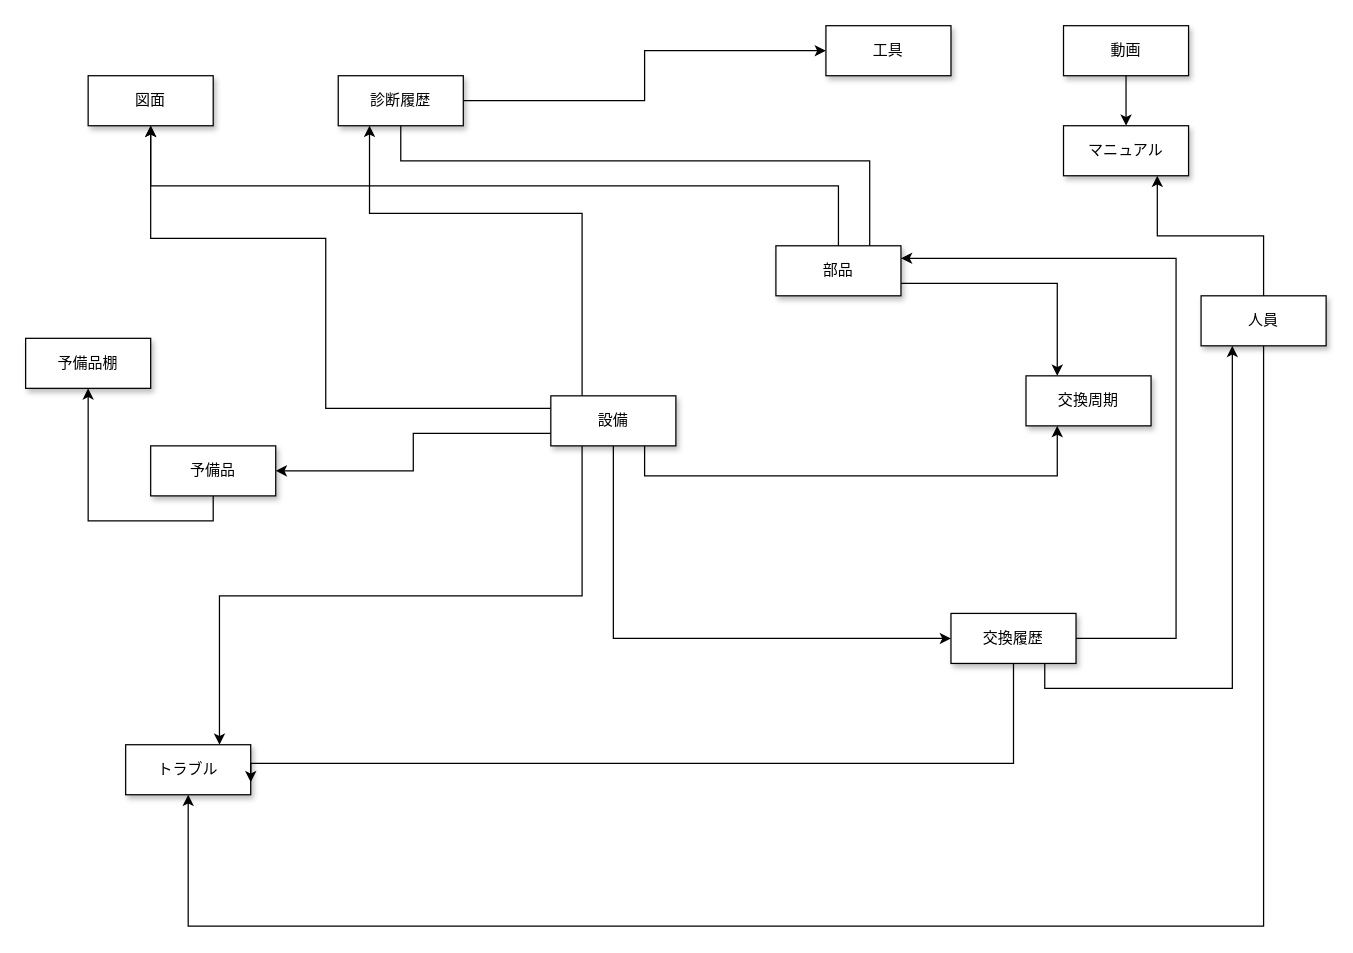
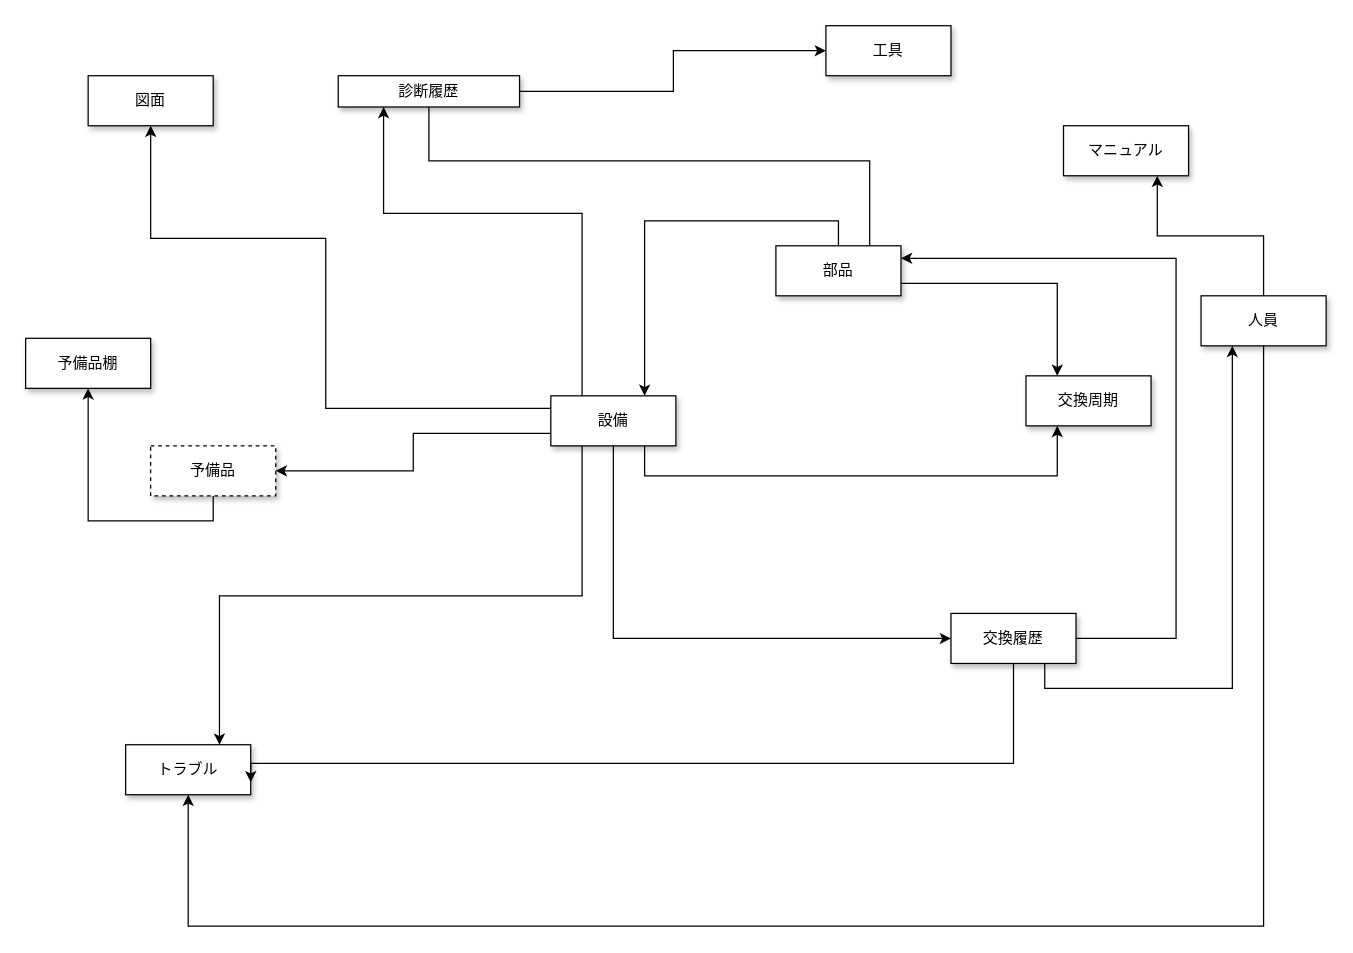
(1126, 51) -> none
(1126, 97) -> none
(401, 101) -> (429, 91)
(514, 186) -> (658, 221)
(213, 471) -> (213, 471)
